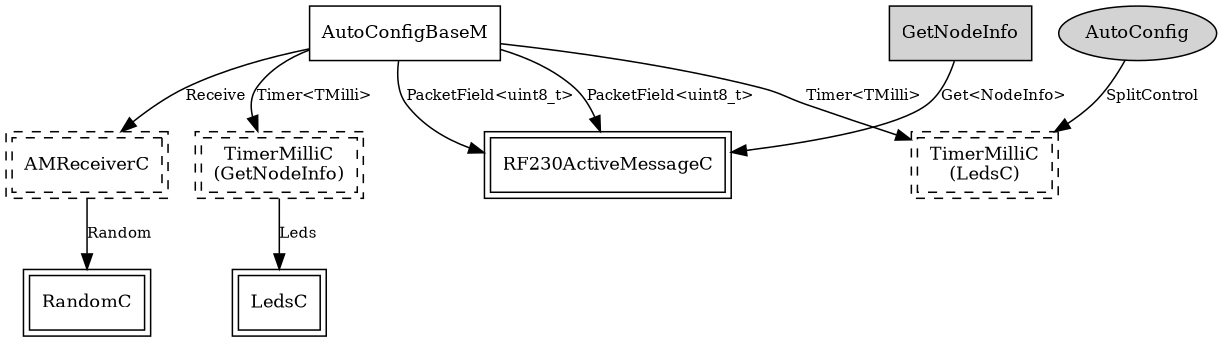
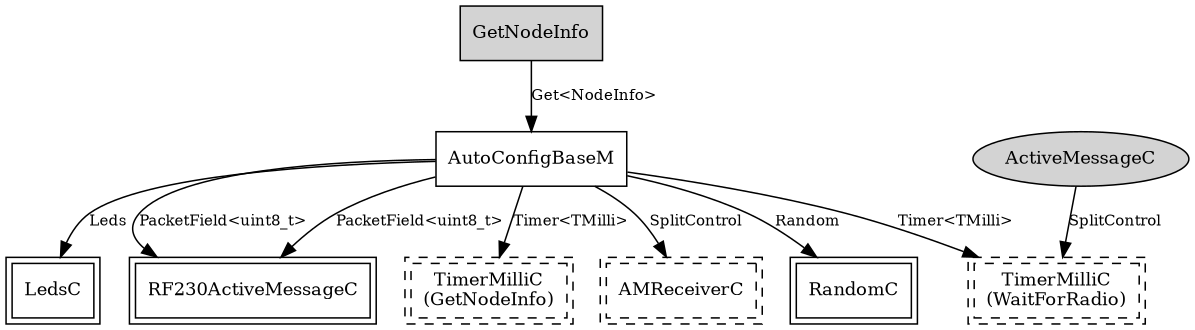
(1138, 33) -> (1081, 159)
(216, 96) -> (696, 222)
(853, 132) -> (531, 89)
(985, 165) -> (1057, 291)
(87, 226) -> (720, 202)
(279, 226) -> (164, 187)
